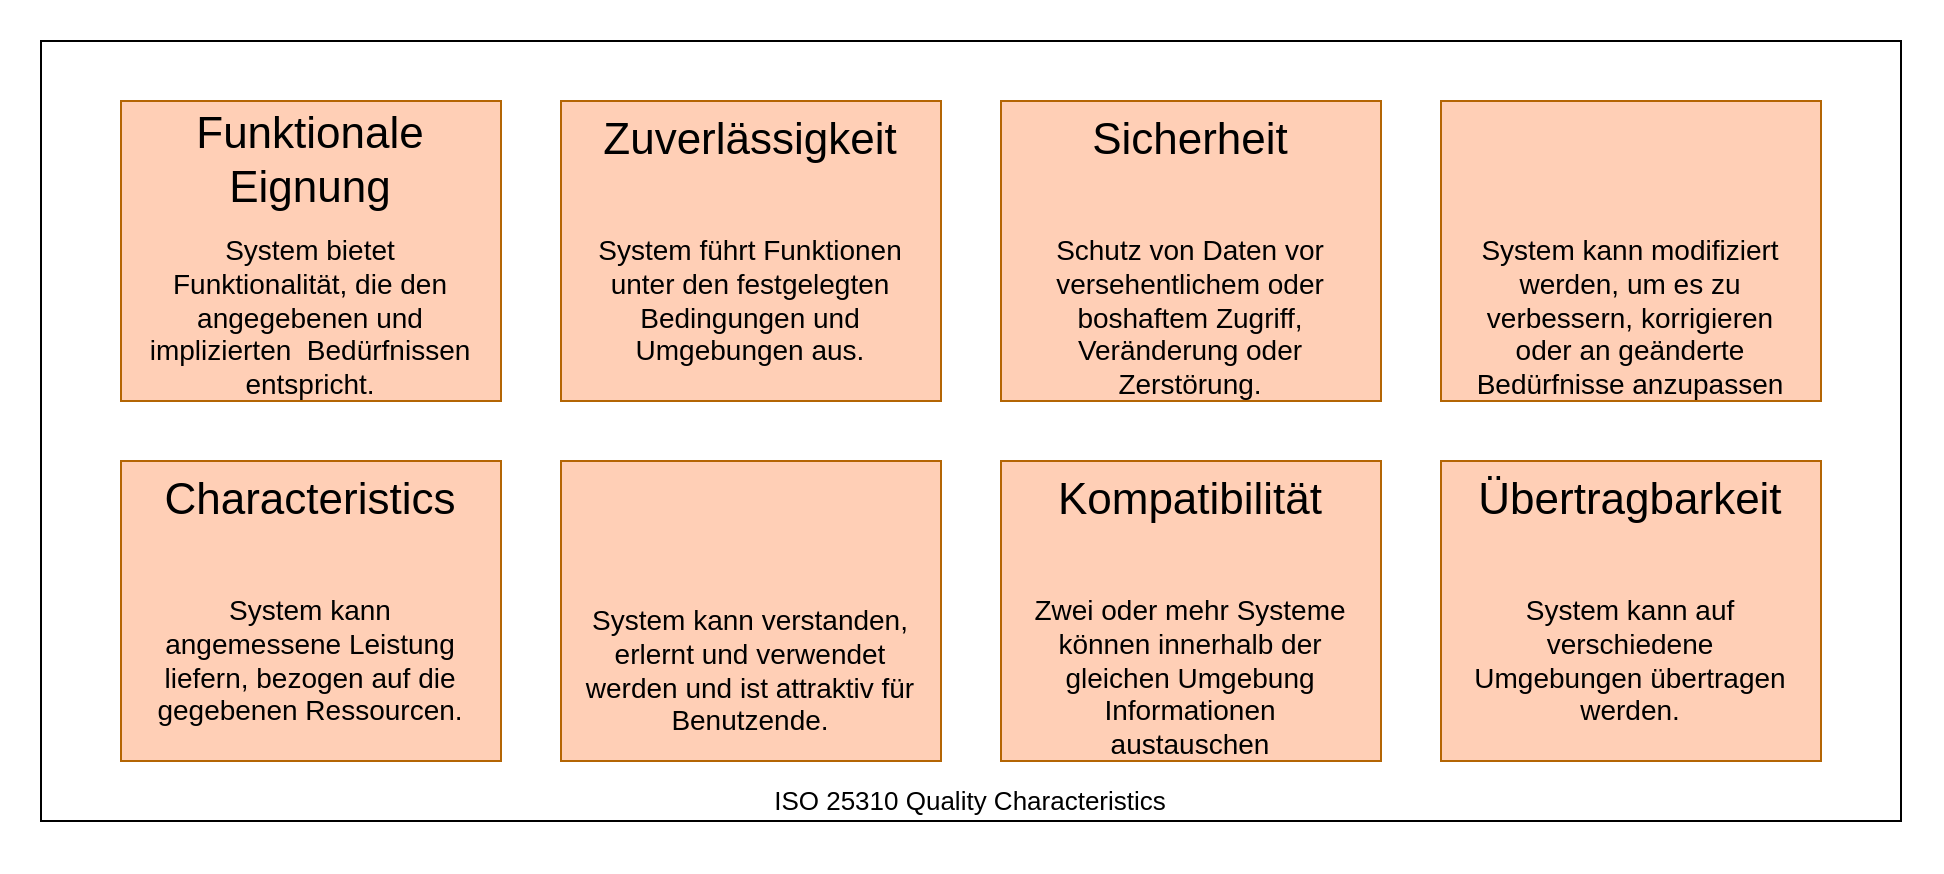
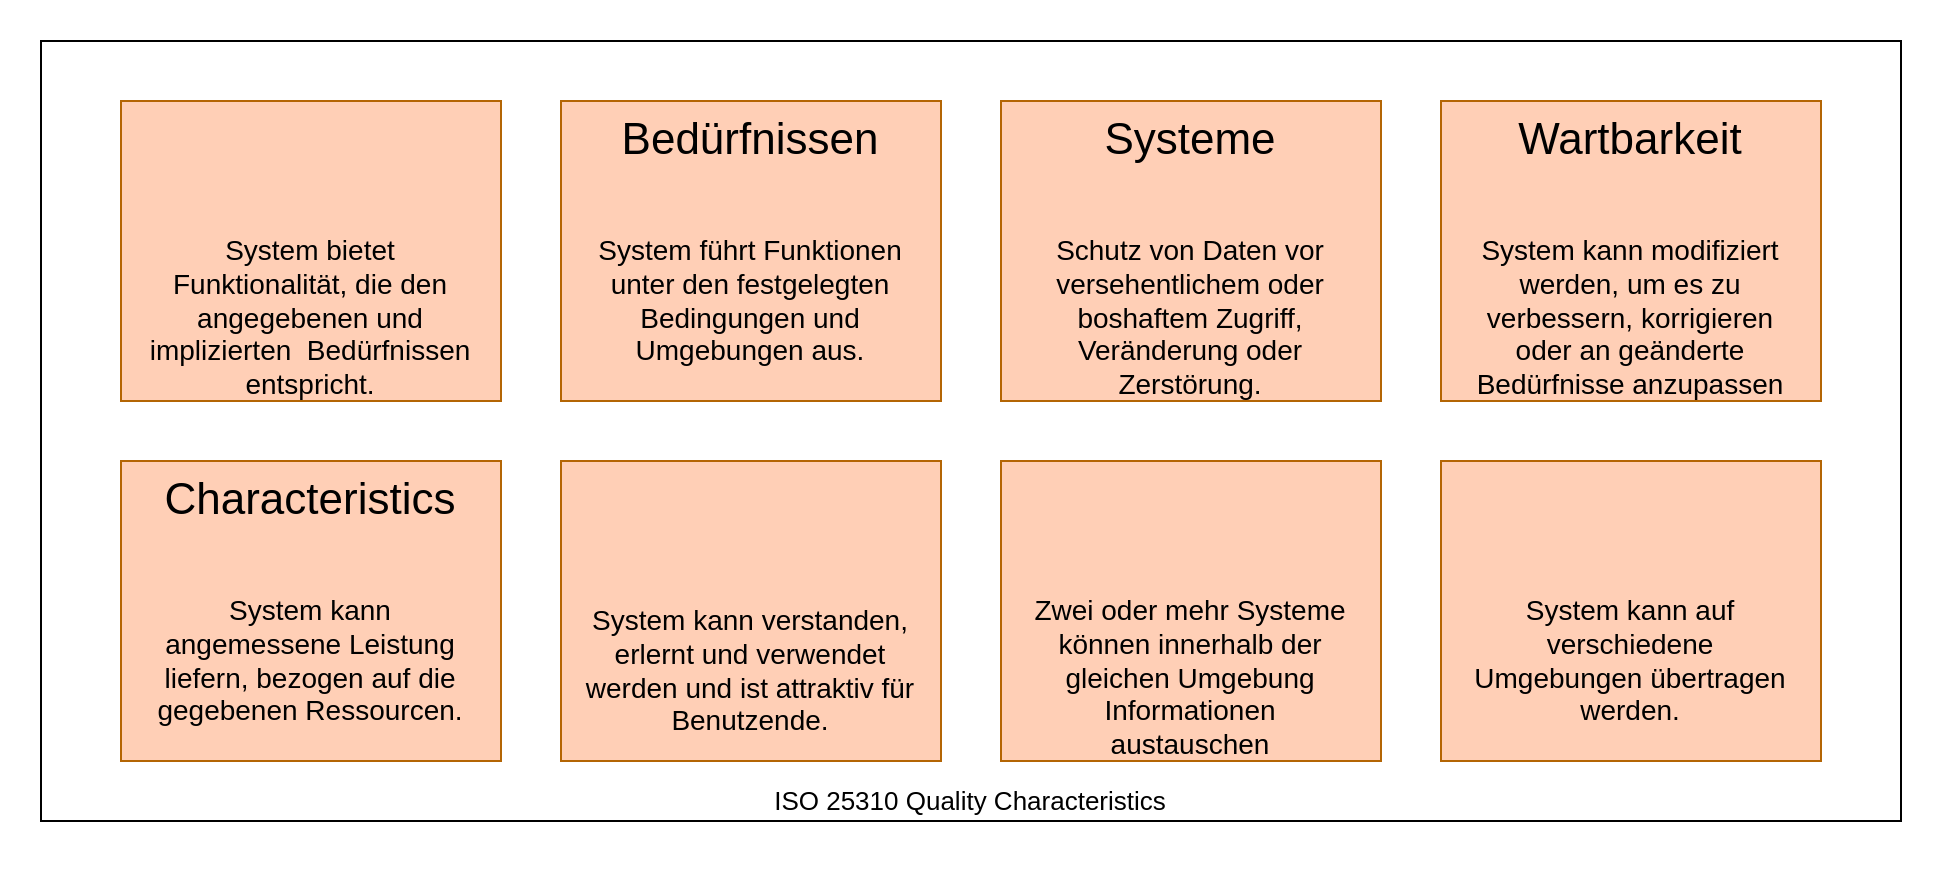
(751, 141) -> (751, 141)
(1191, 141) -> (1191, 141)
(311, 161) -> none
none -> (1631, 161)
(1191, 521) -> none
(1631, 521) -> none
